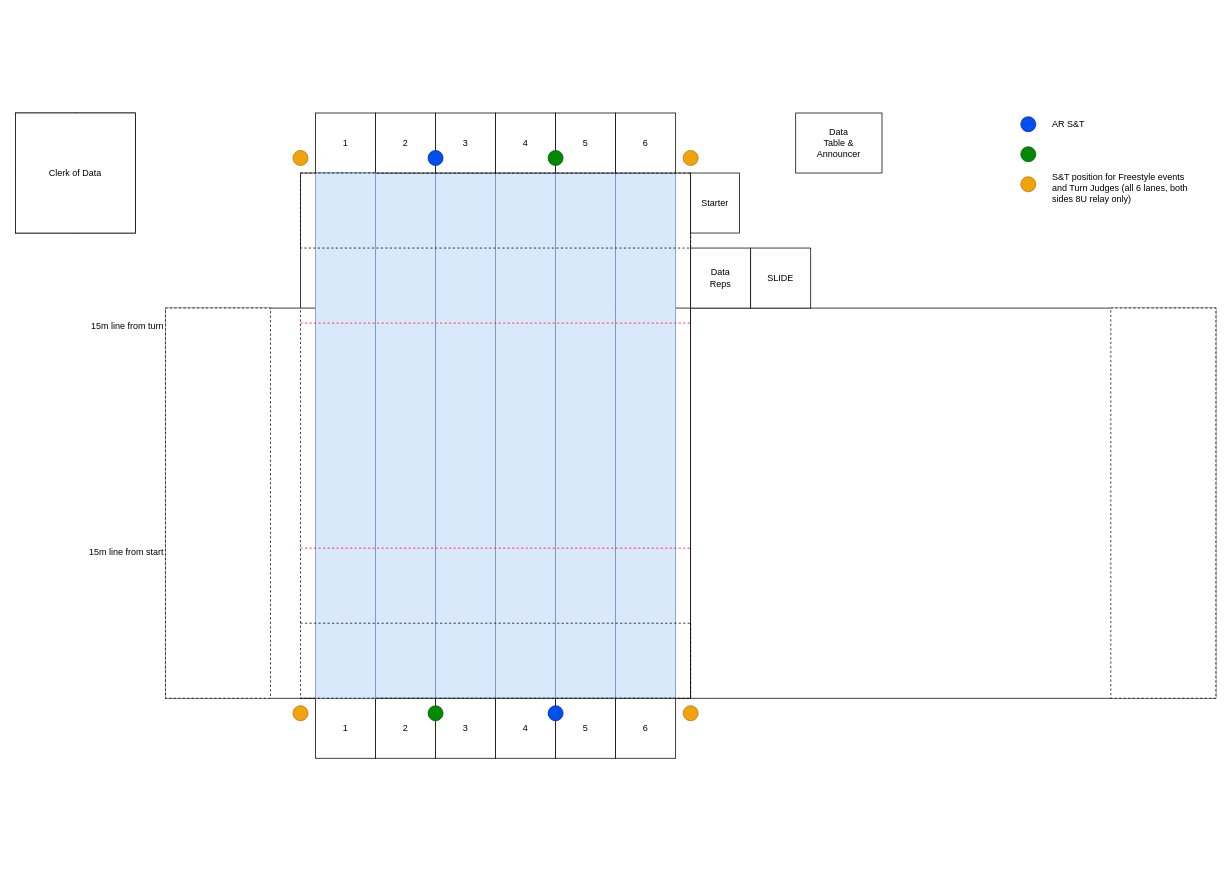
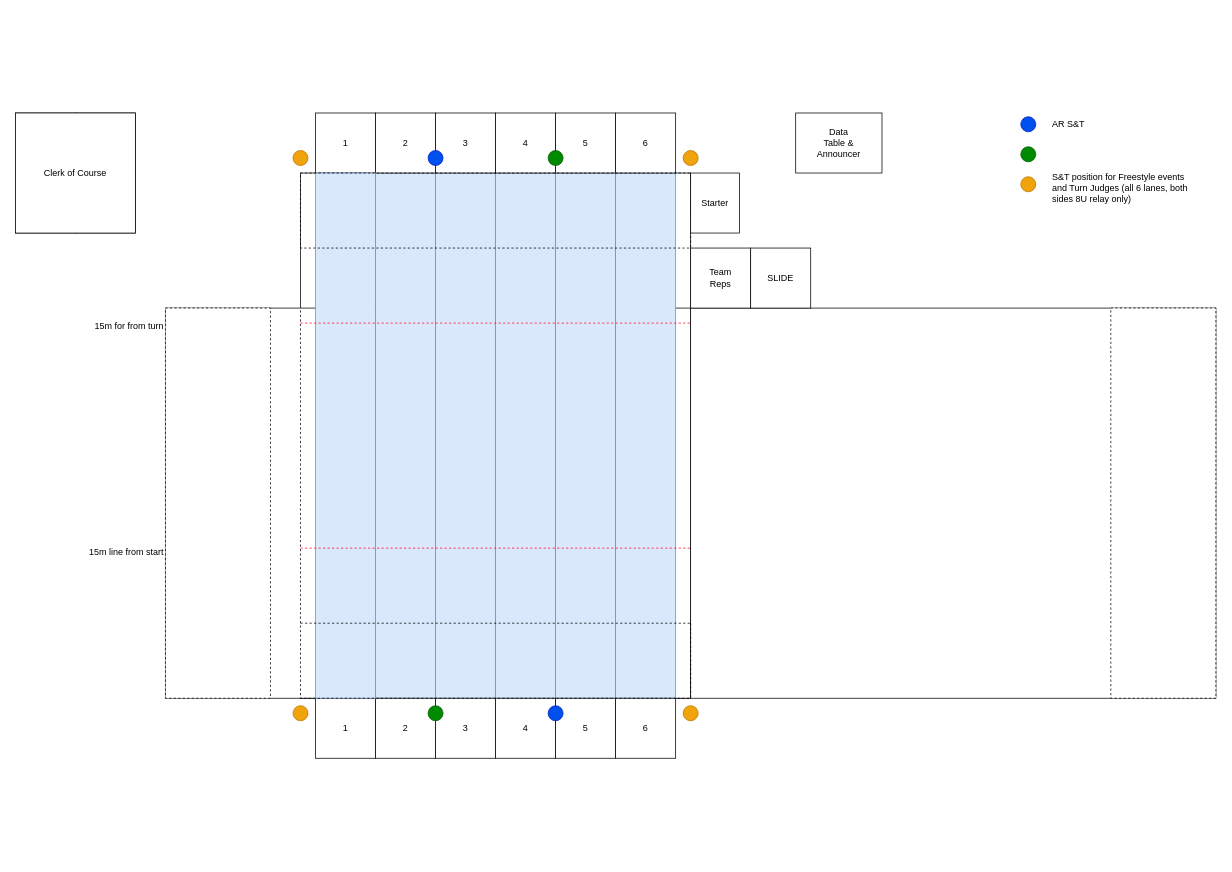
(75, 173) -> (75, 173)
(720, 278) -> (720, 278)
(124, 327) -> (125, 327)
